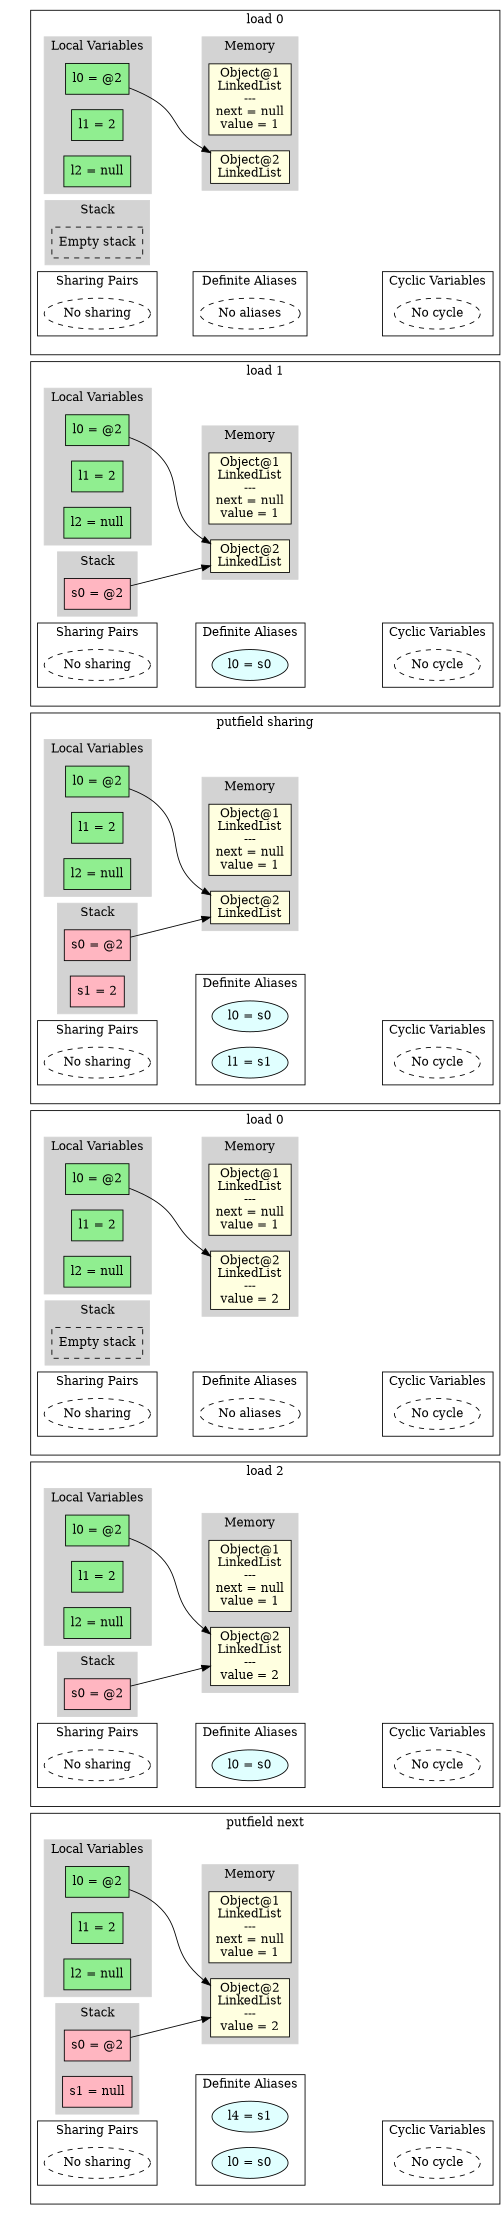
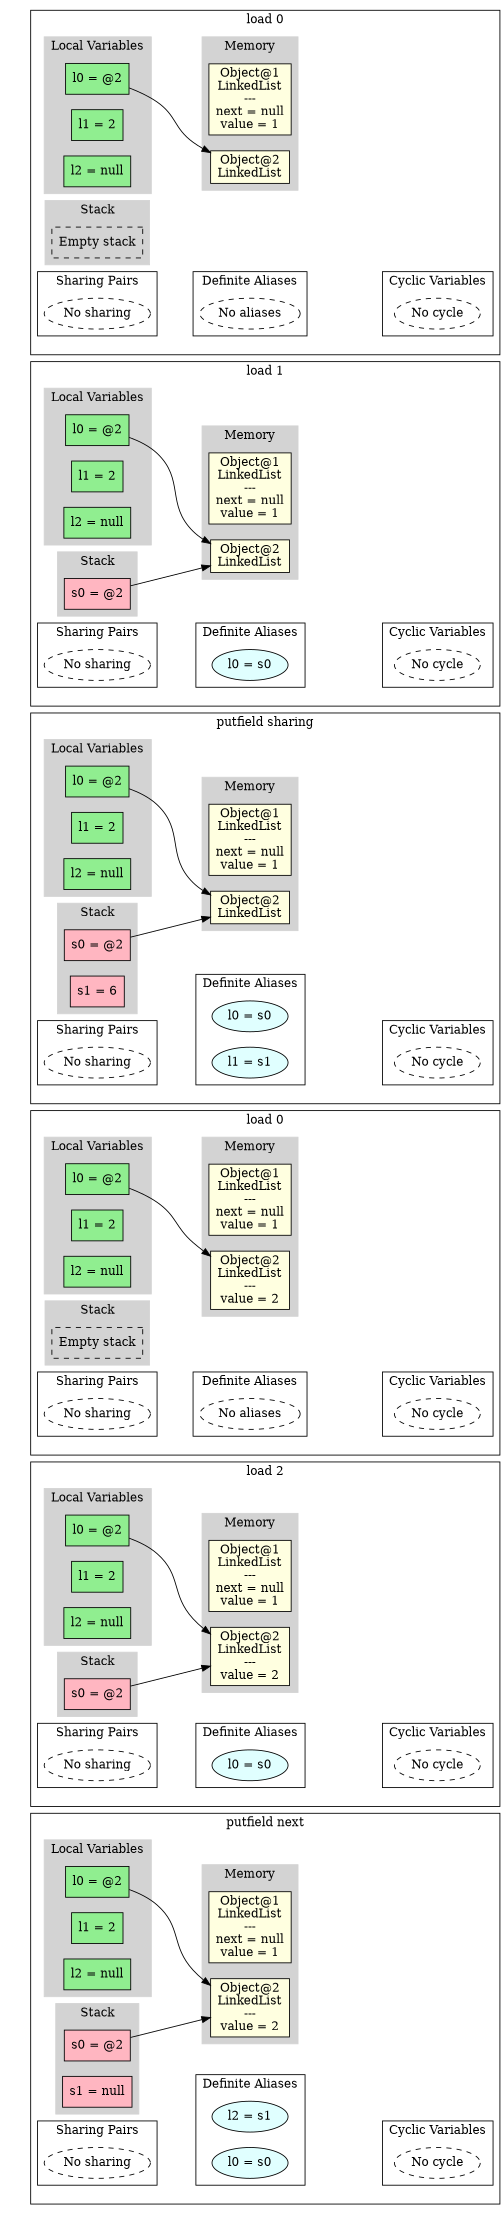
(97, 991) -> (97, 991)
(250, 2117) -> (250, 2117)
